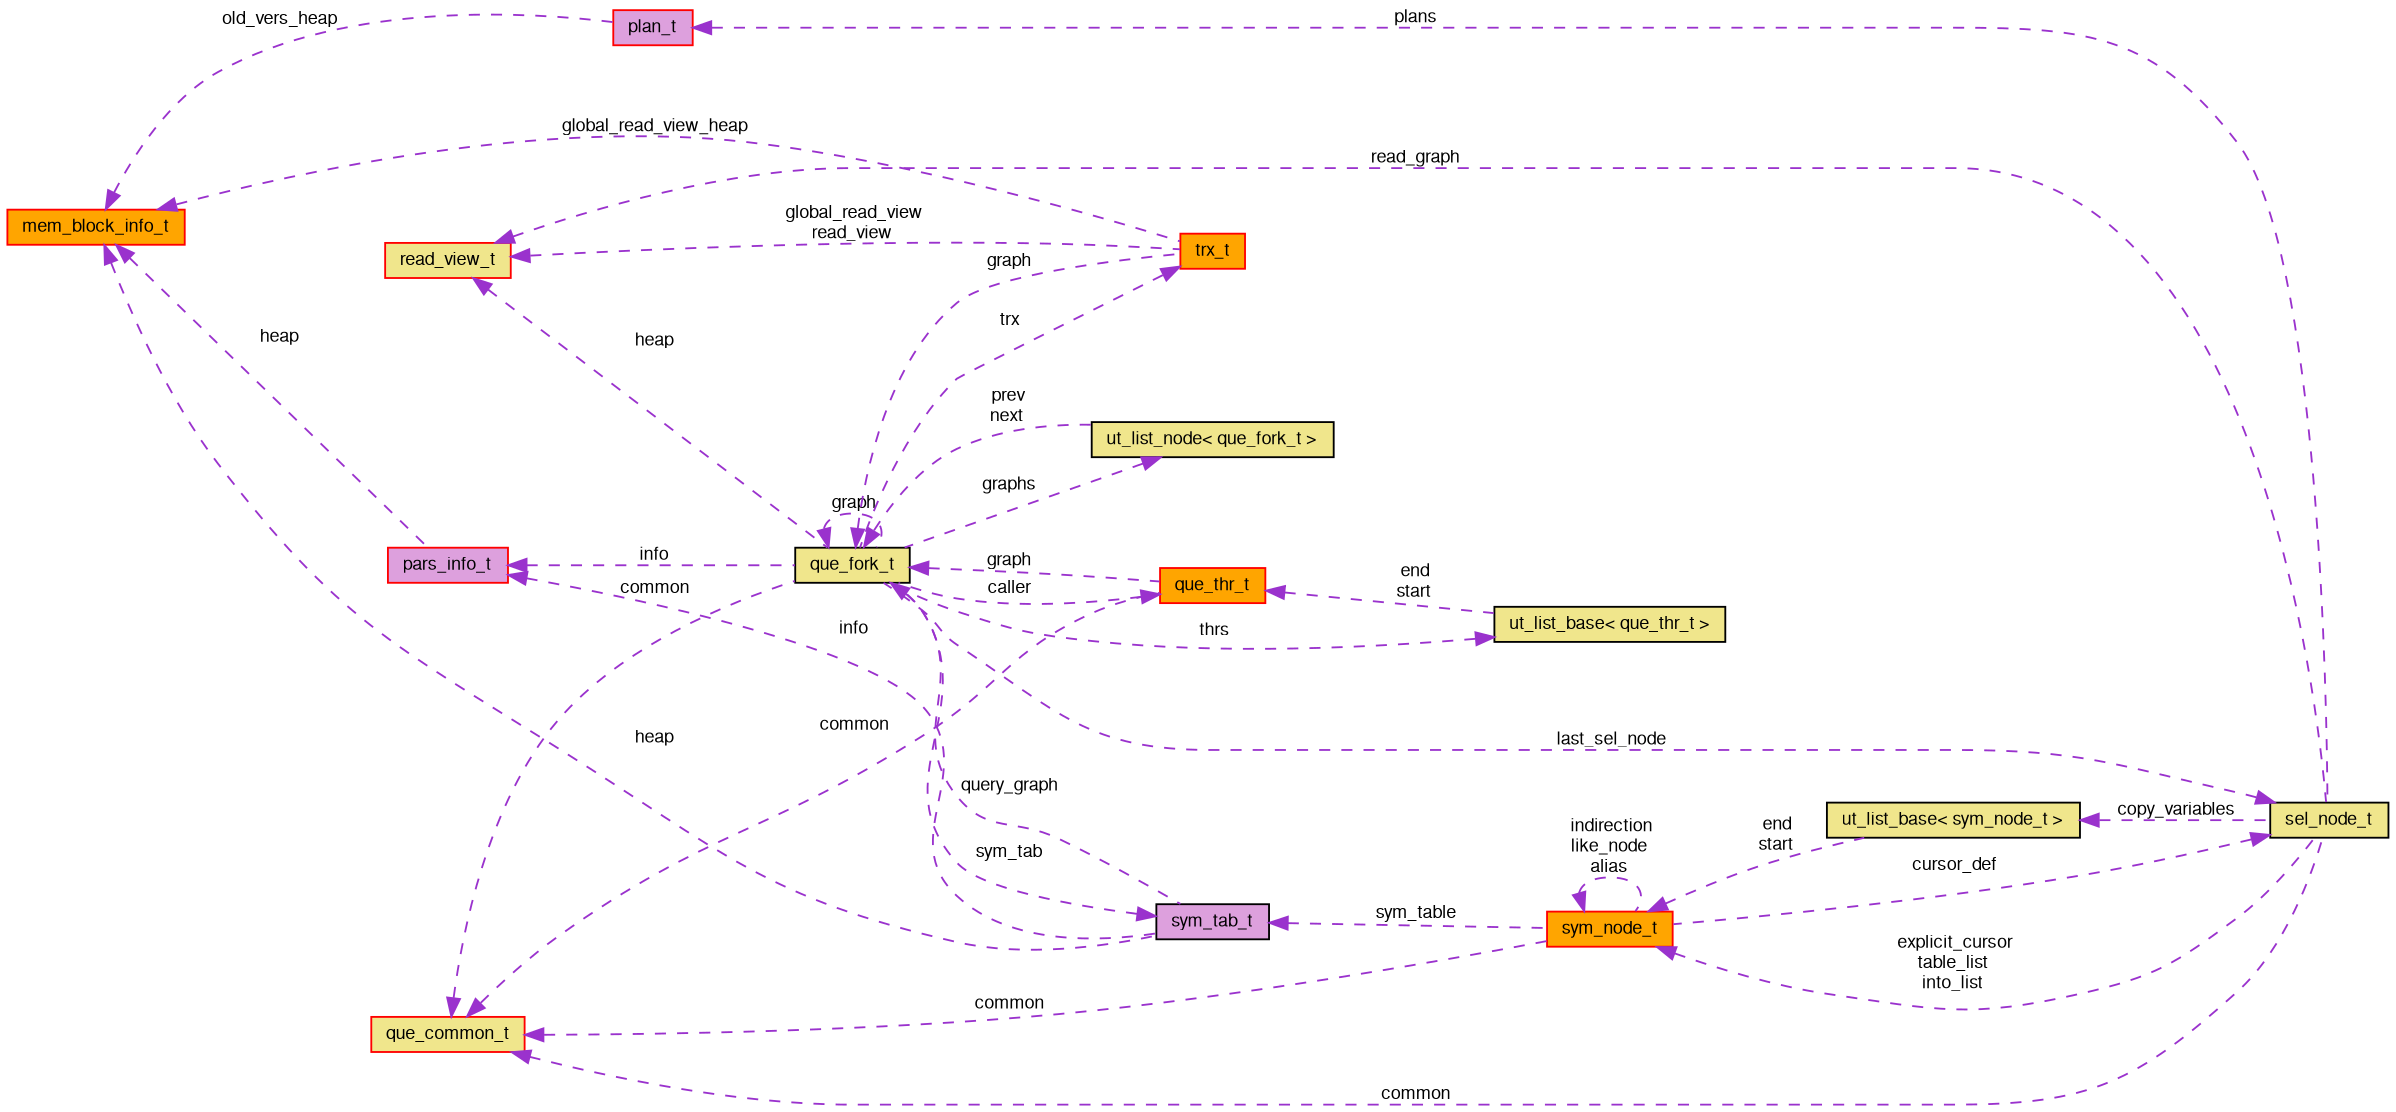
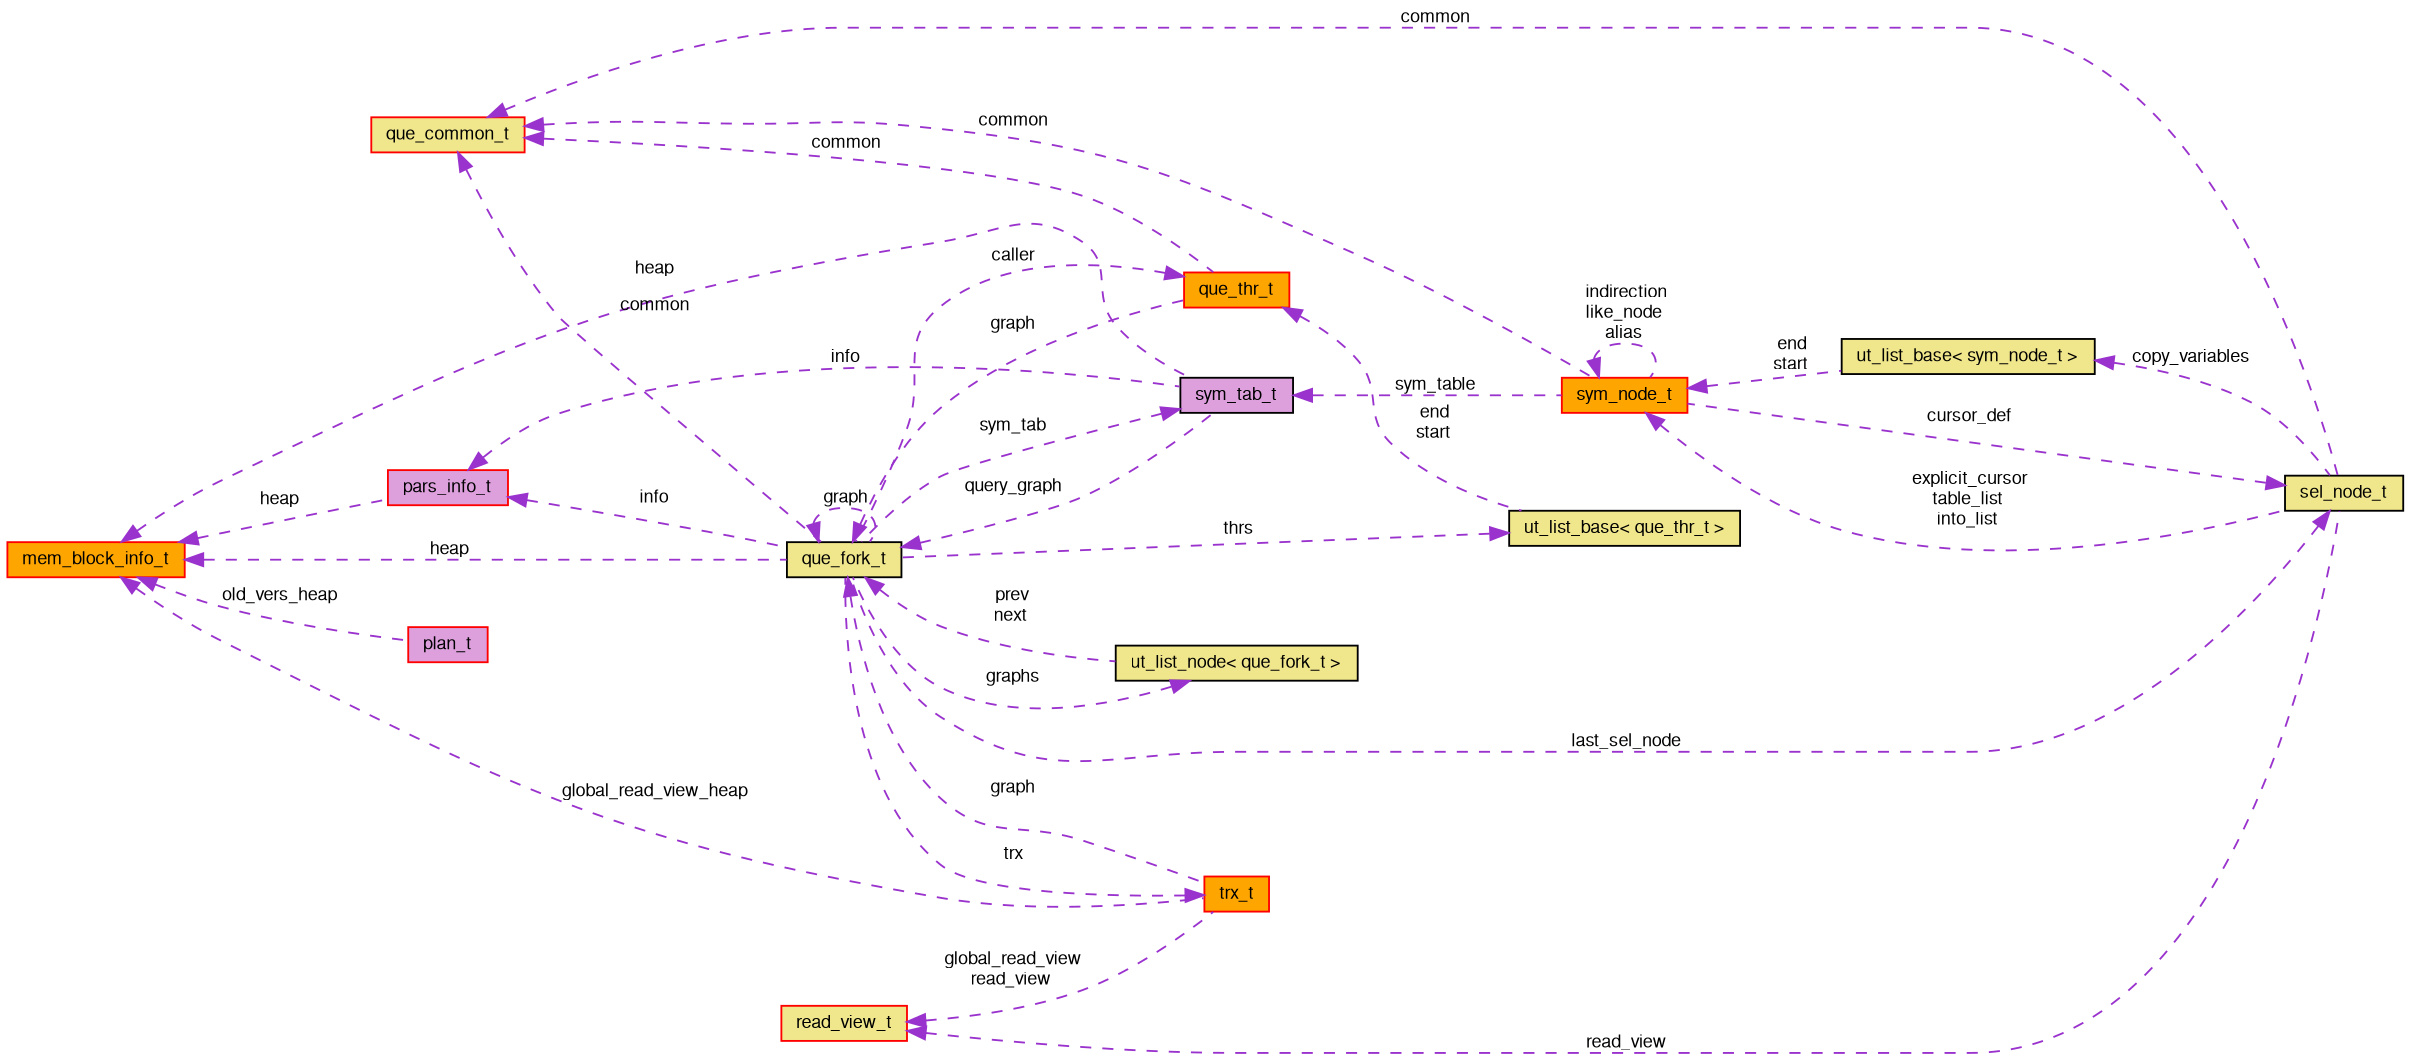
(1829, 28) -> none
(1414, 158) -> (1625, 1043)
(658, 418) -> (495, 560)
